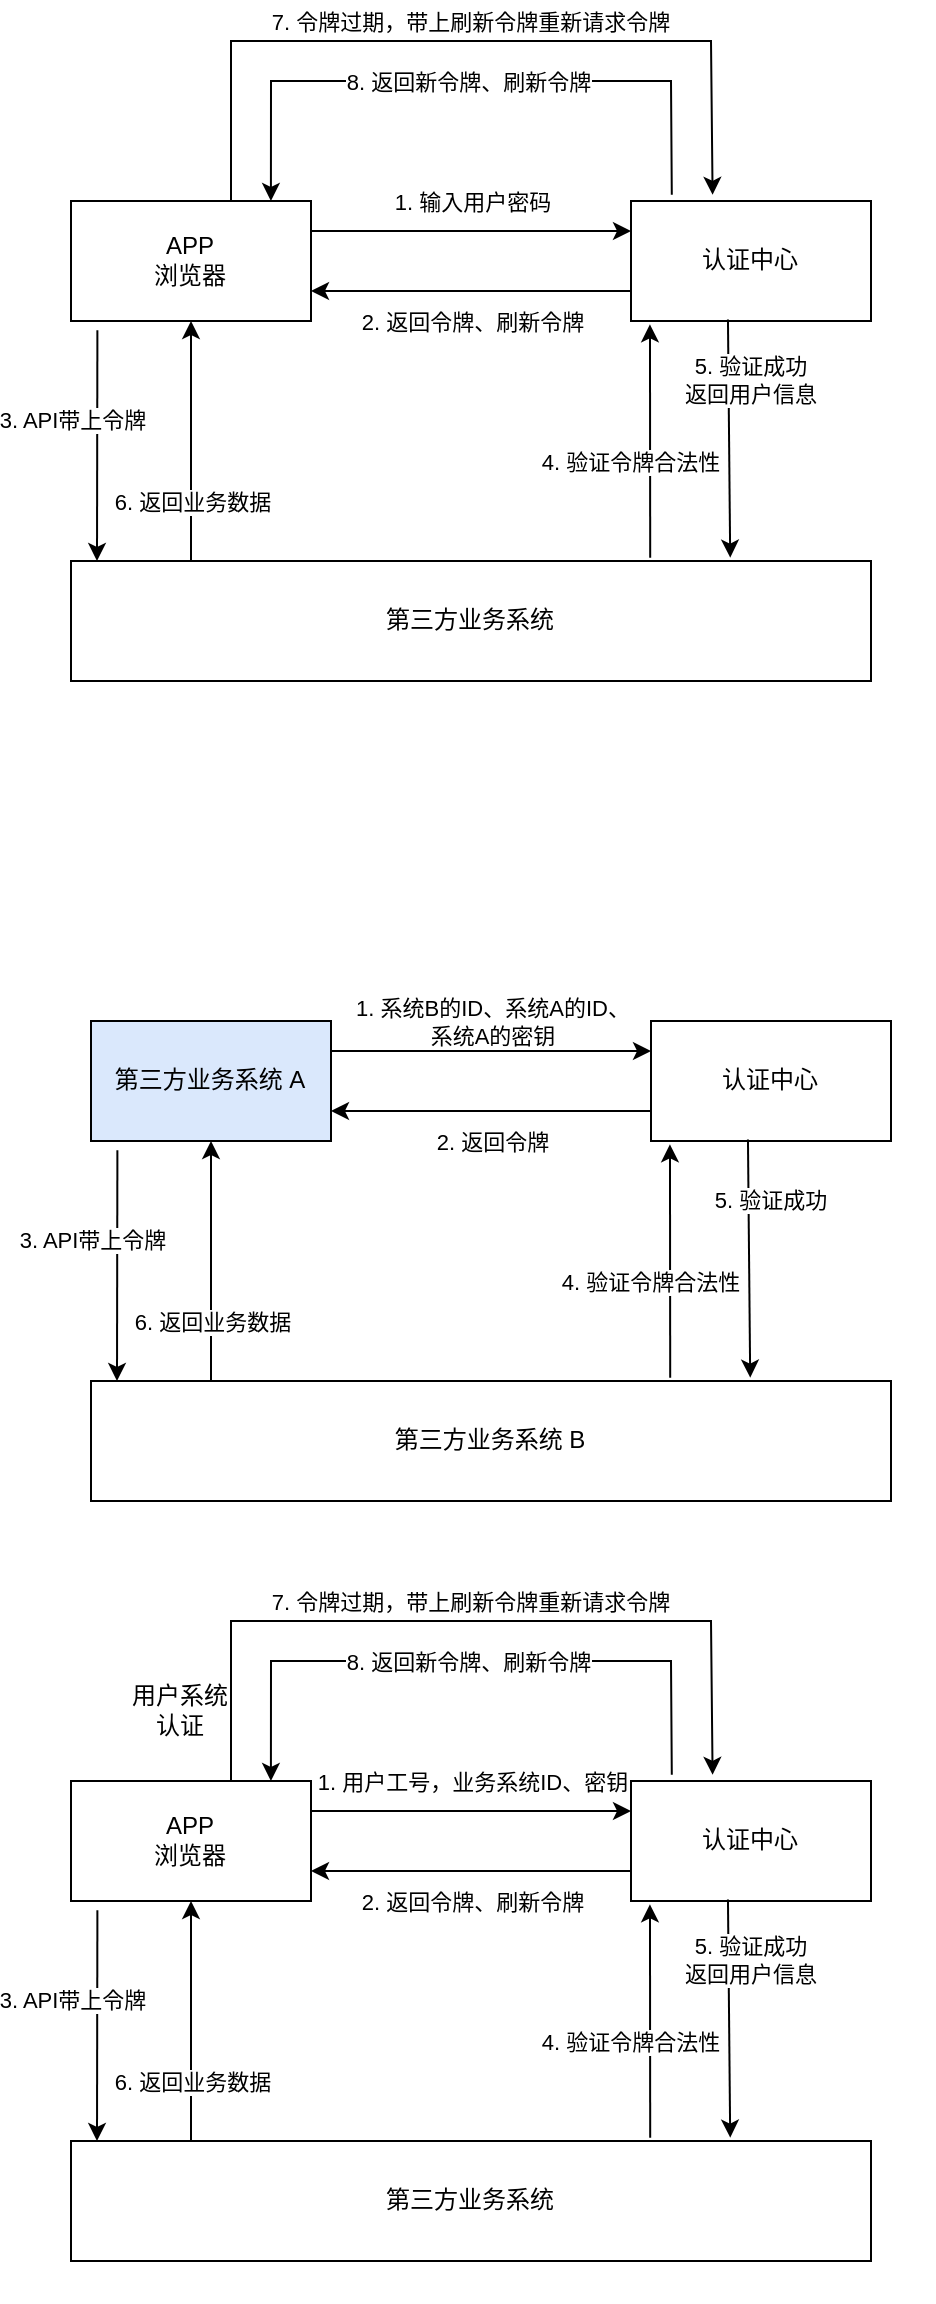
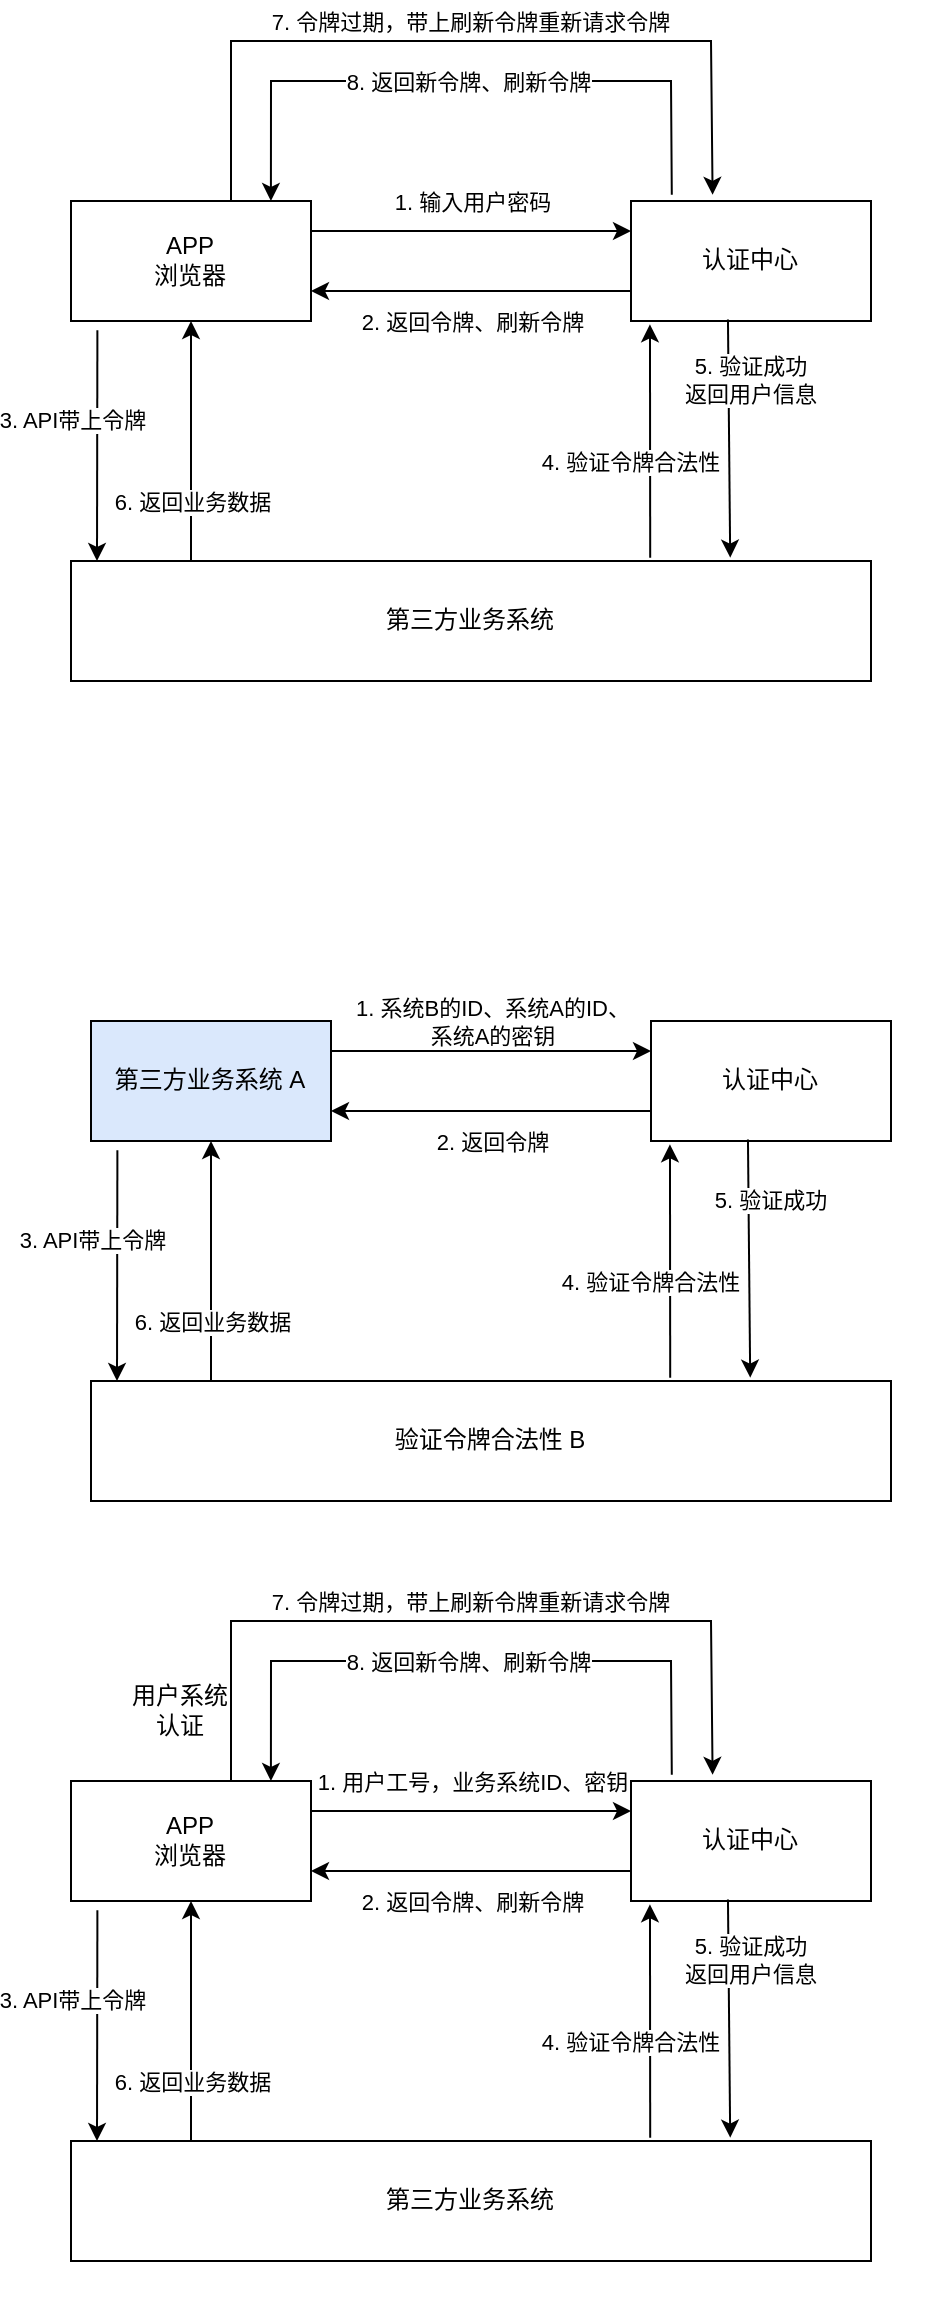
(491, 1441) -> (491, 1441)
